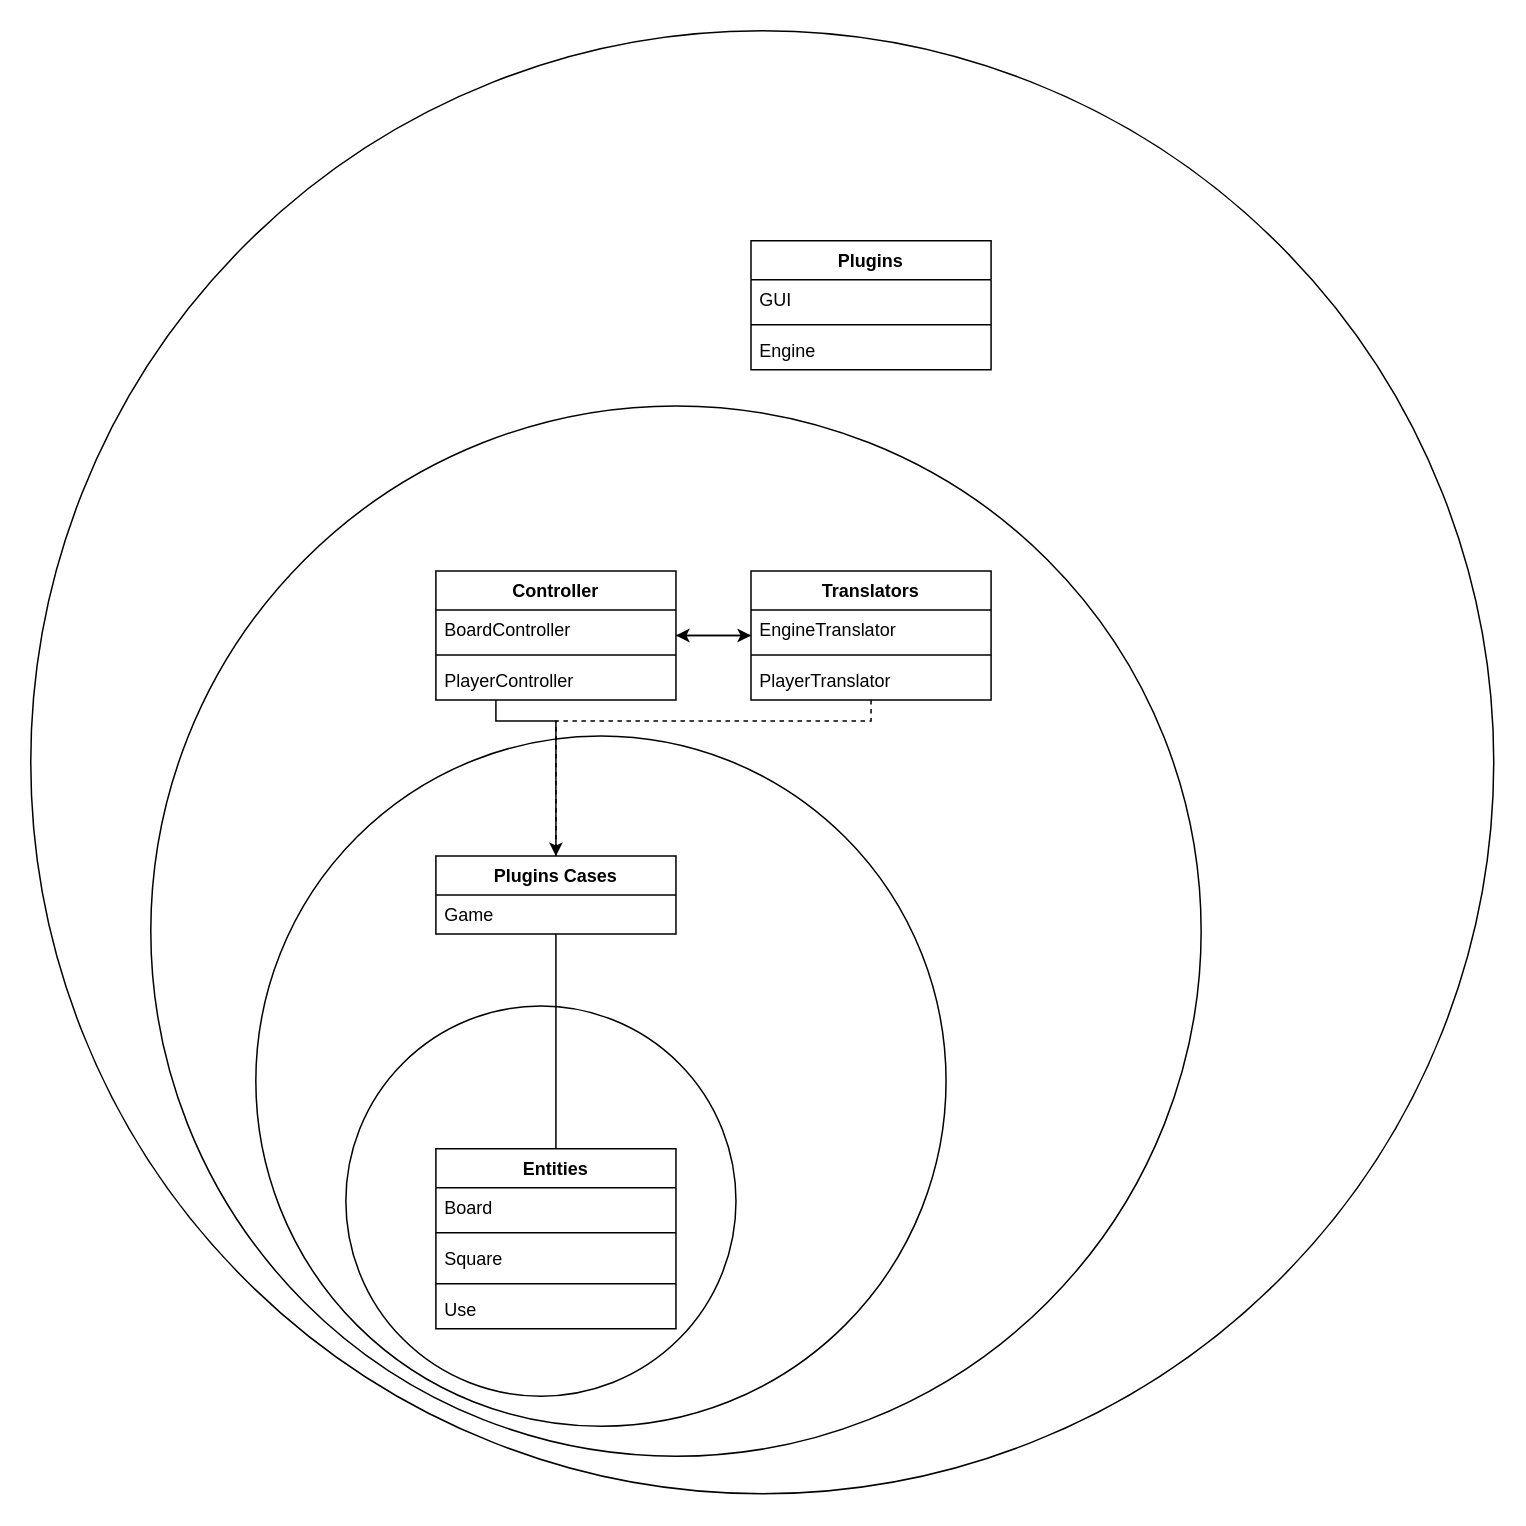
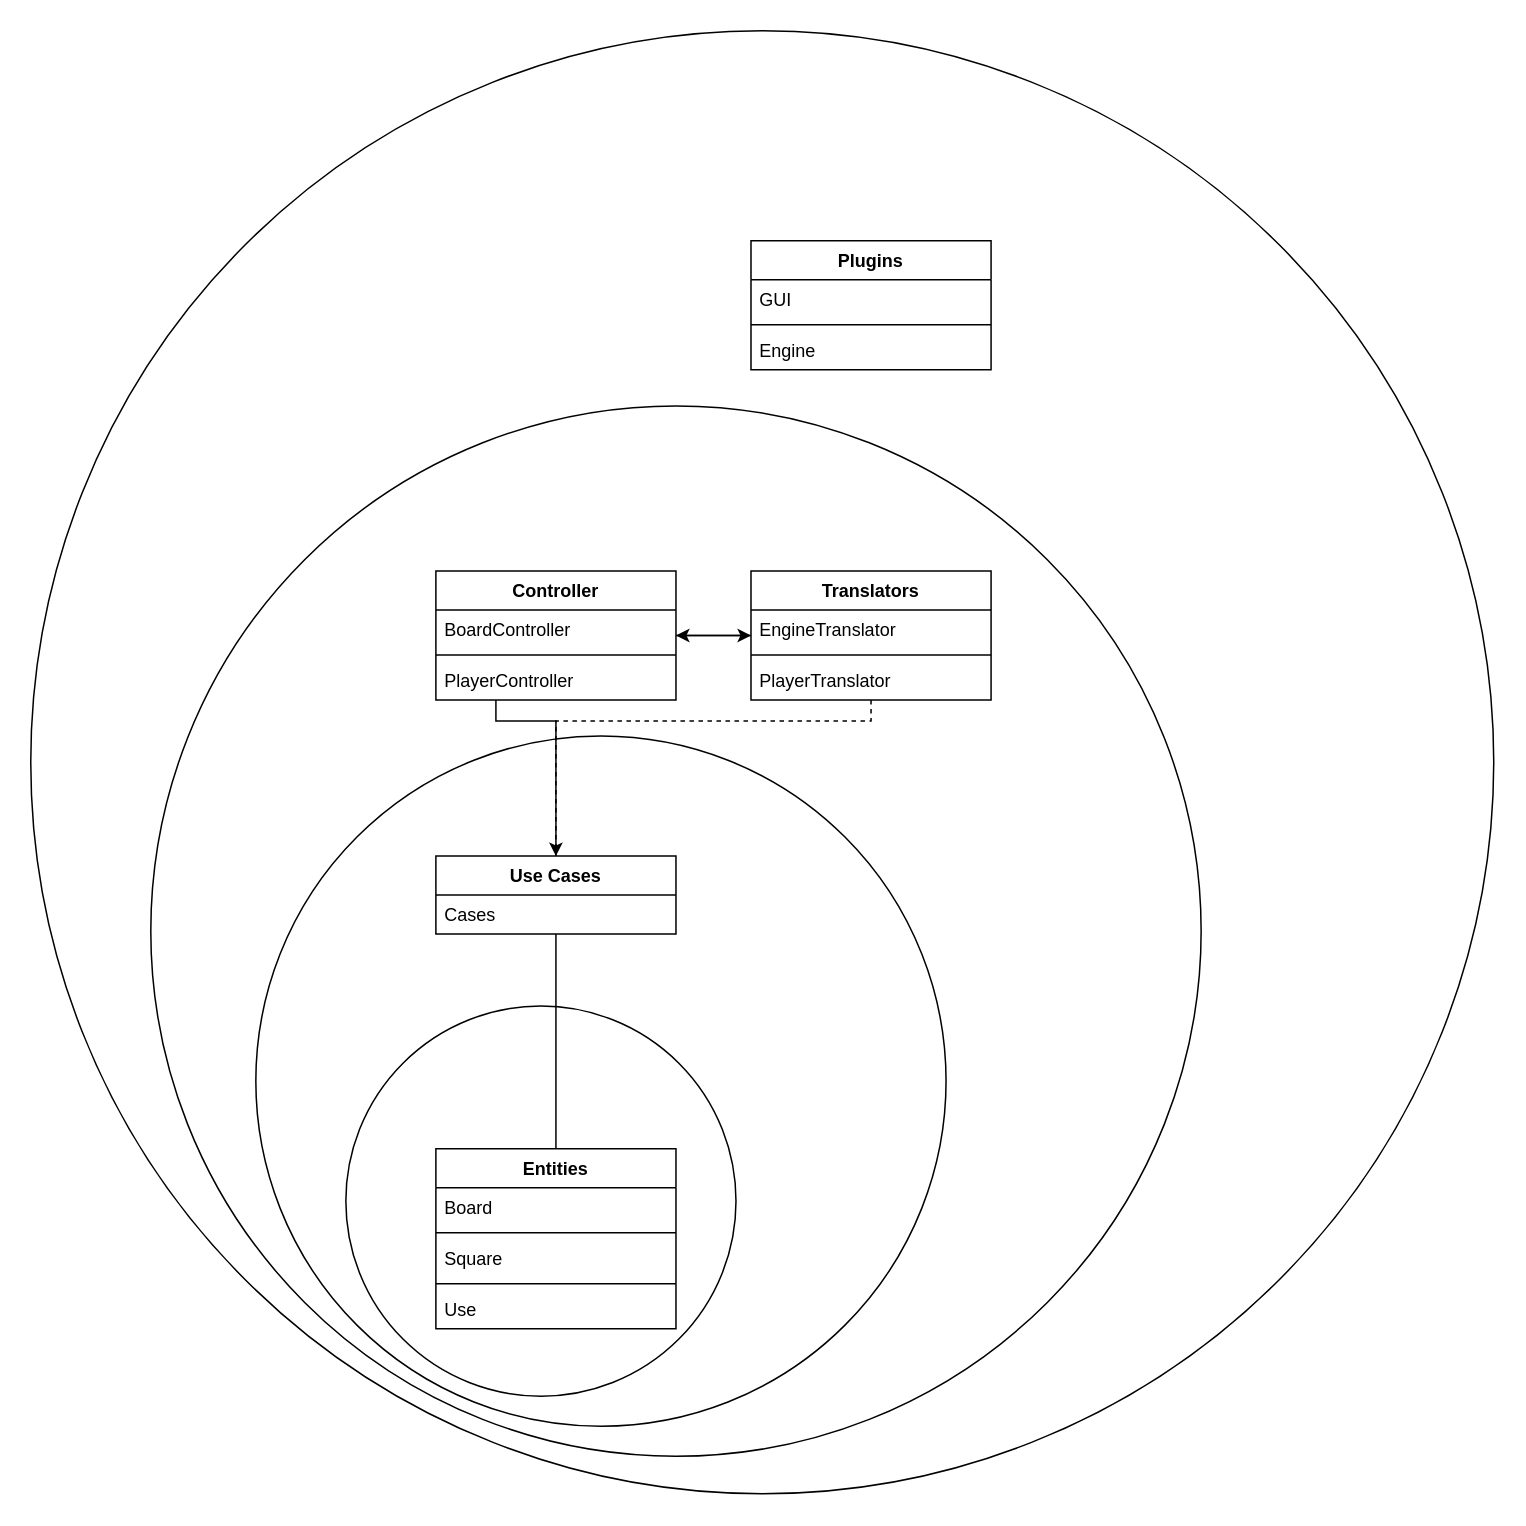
(555, 876) -> (555, 876)
(464, 915) -> (469, 915)
